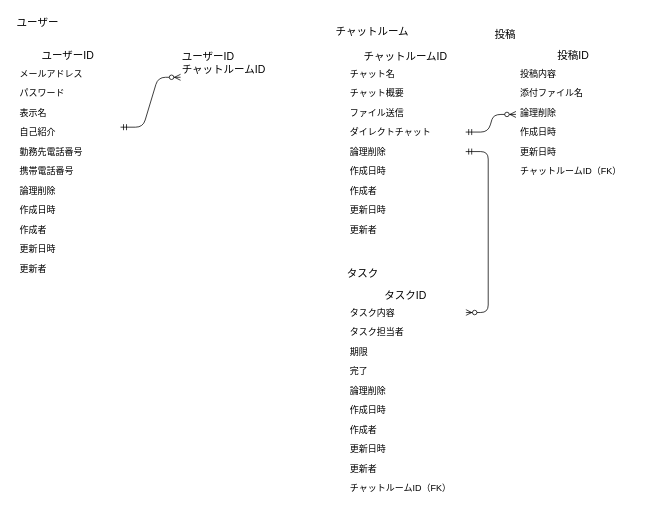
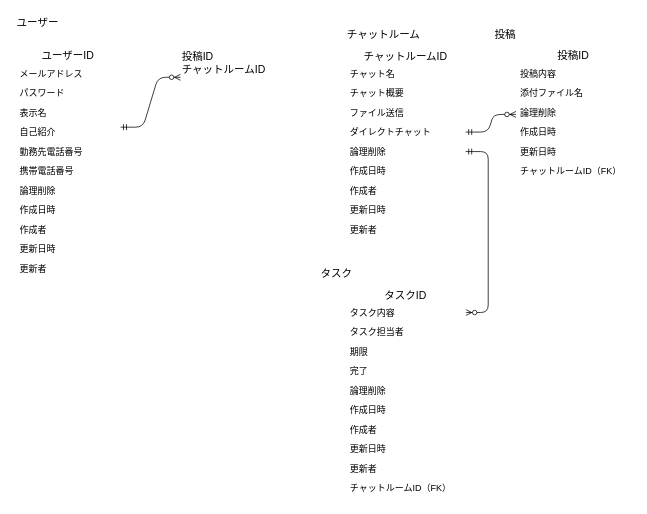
(387, 31) -> (398, 35)
(208, 57) -> (198, 57)
(398, 273) -> (372, 273)
